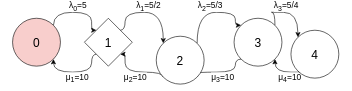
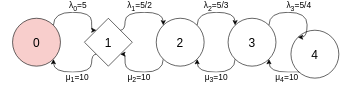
(258, 42) -> (252, 42)
(180, 60) -> (180, 42)
